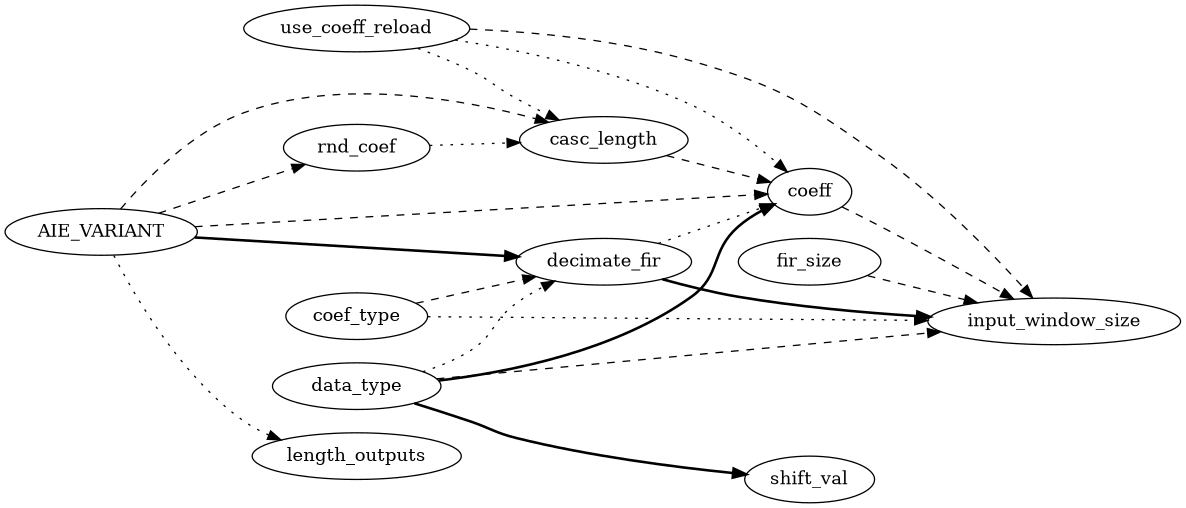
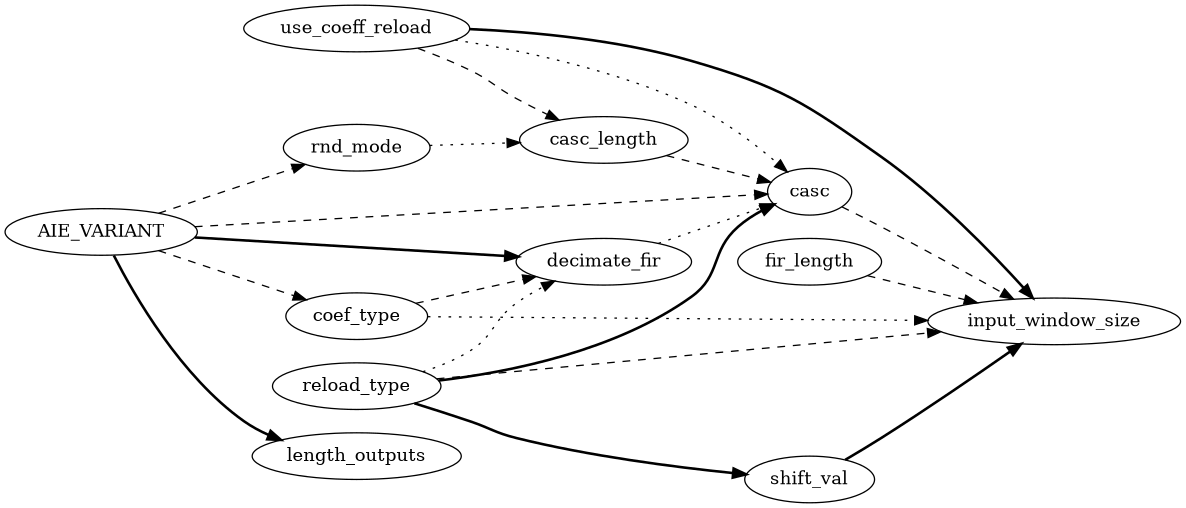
(484, 78) -> (484, 78)
(778, 92) -> (778, 92)
(311, 97) -> (226, 273)
(357, 148) -> (357, 148)
(810, 192) -> (810, 192)
(810, 262) -> (810, 262)
(789, 304) -> (929, 407)
(178, 357) -> (178, 357)
(357, 386) -> (357, 386)
